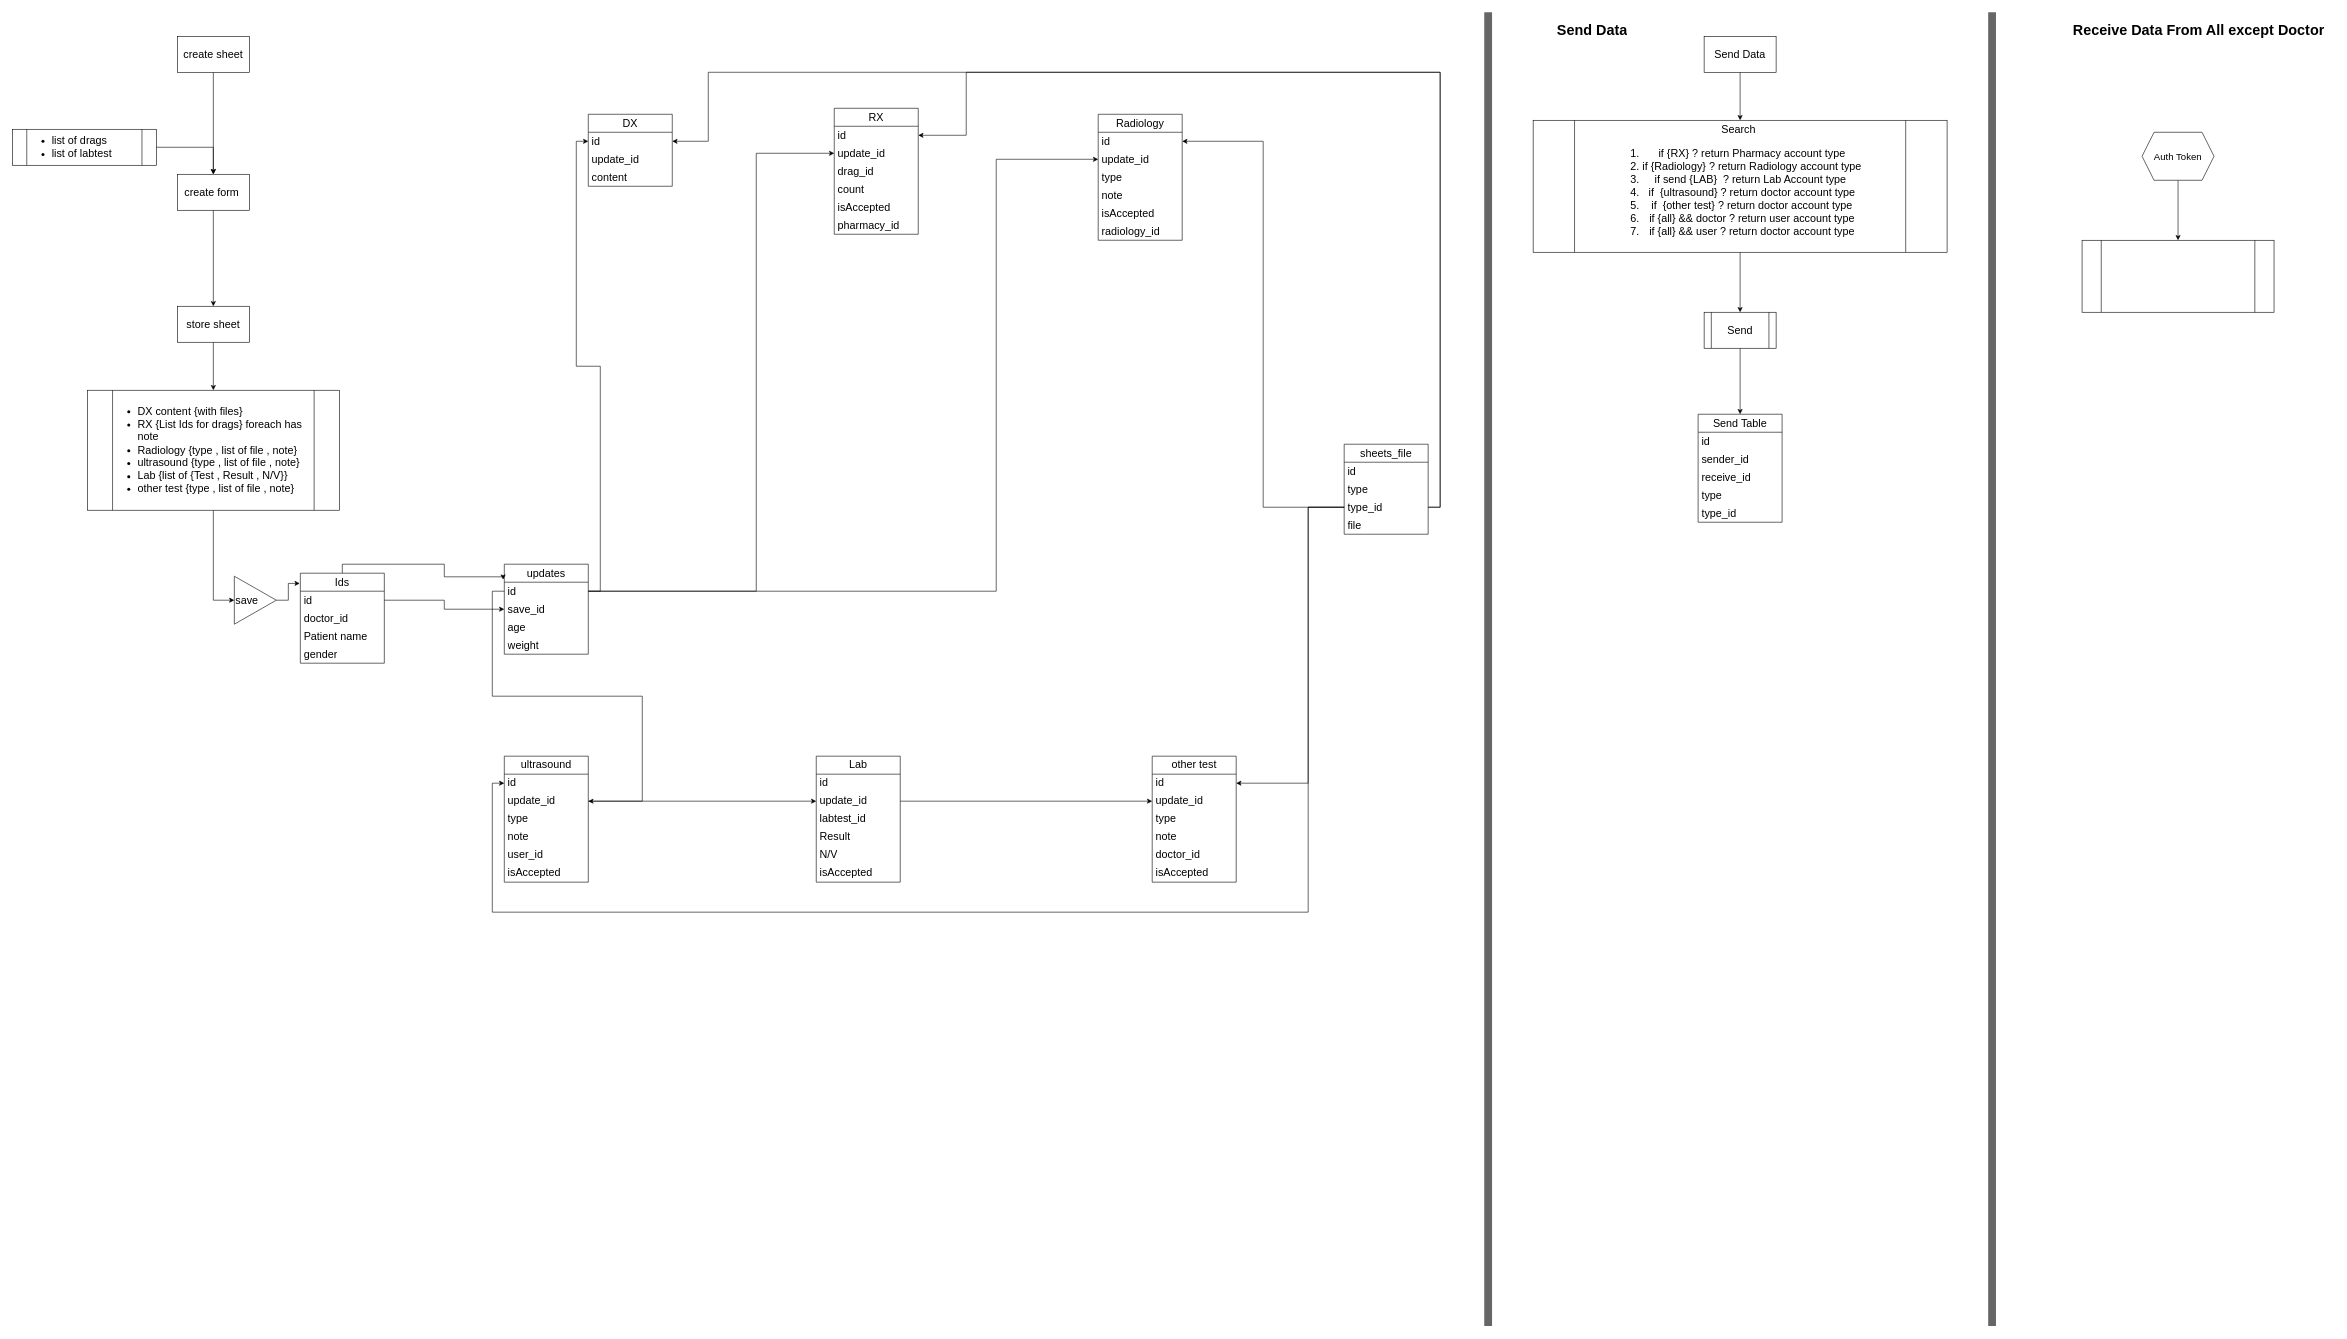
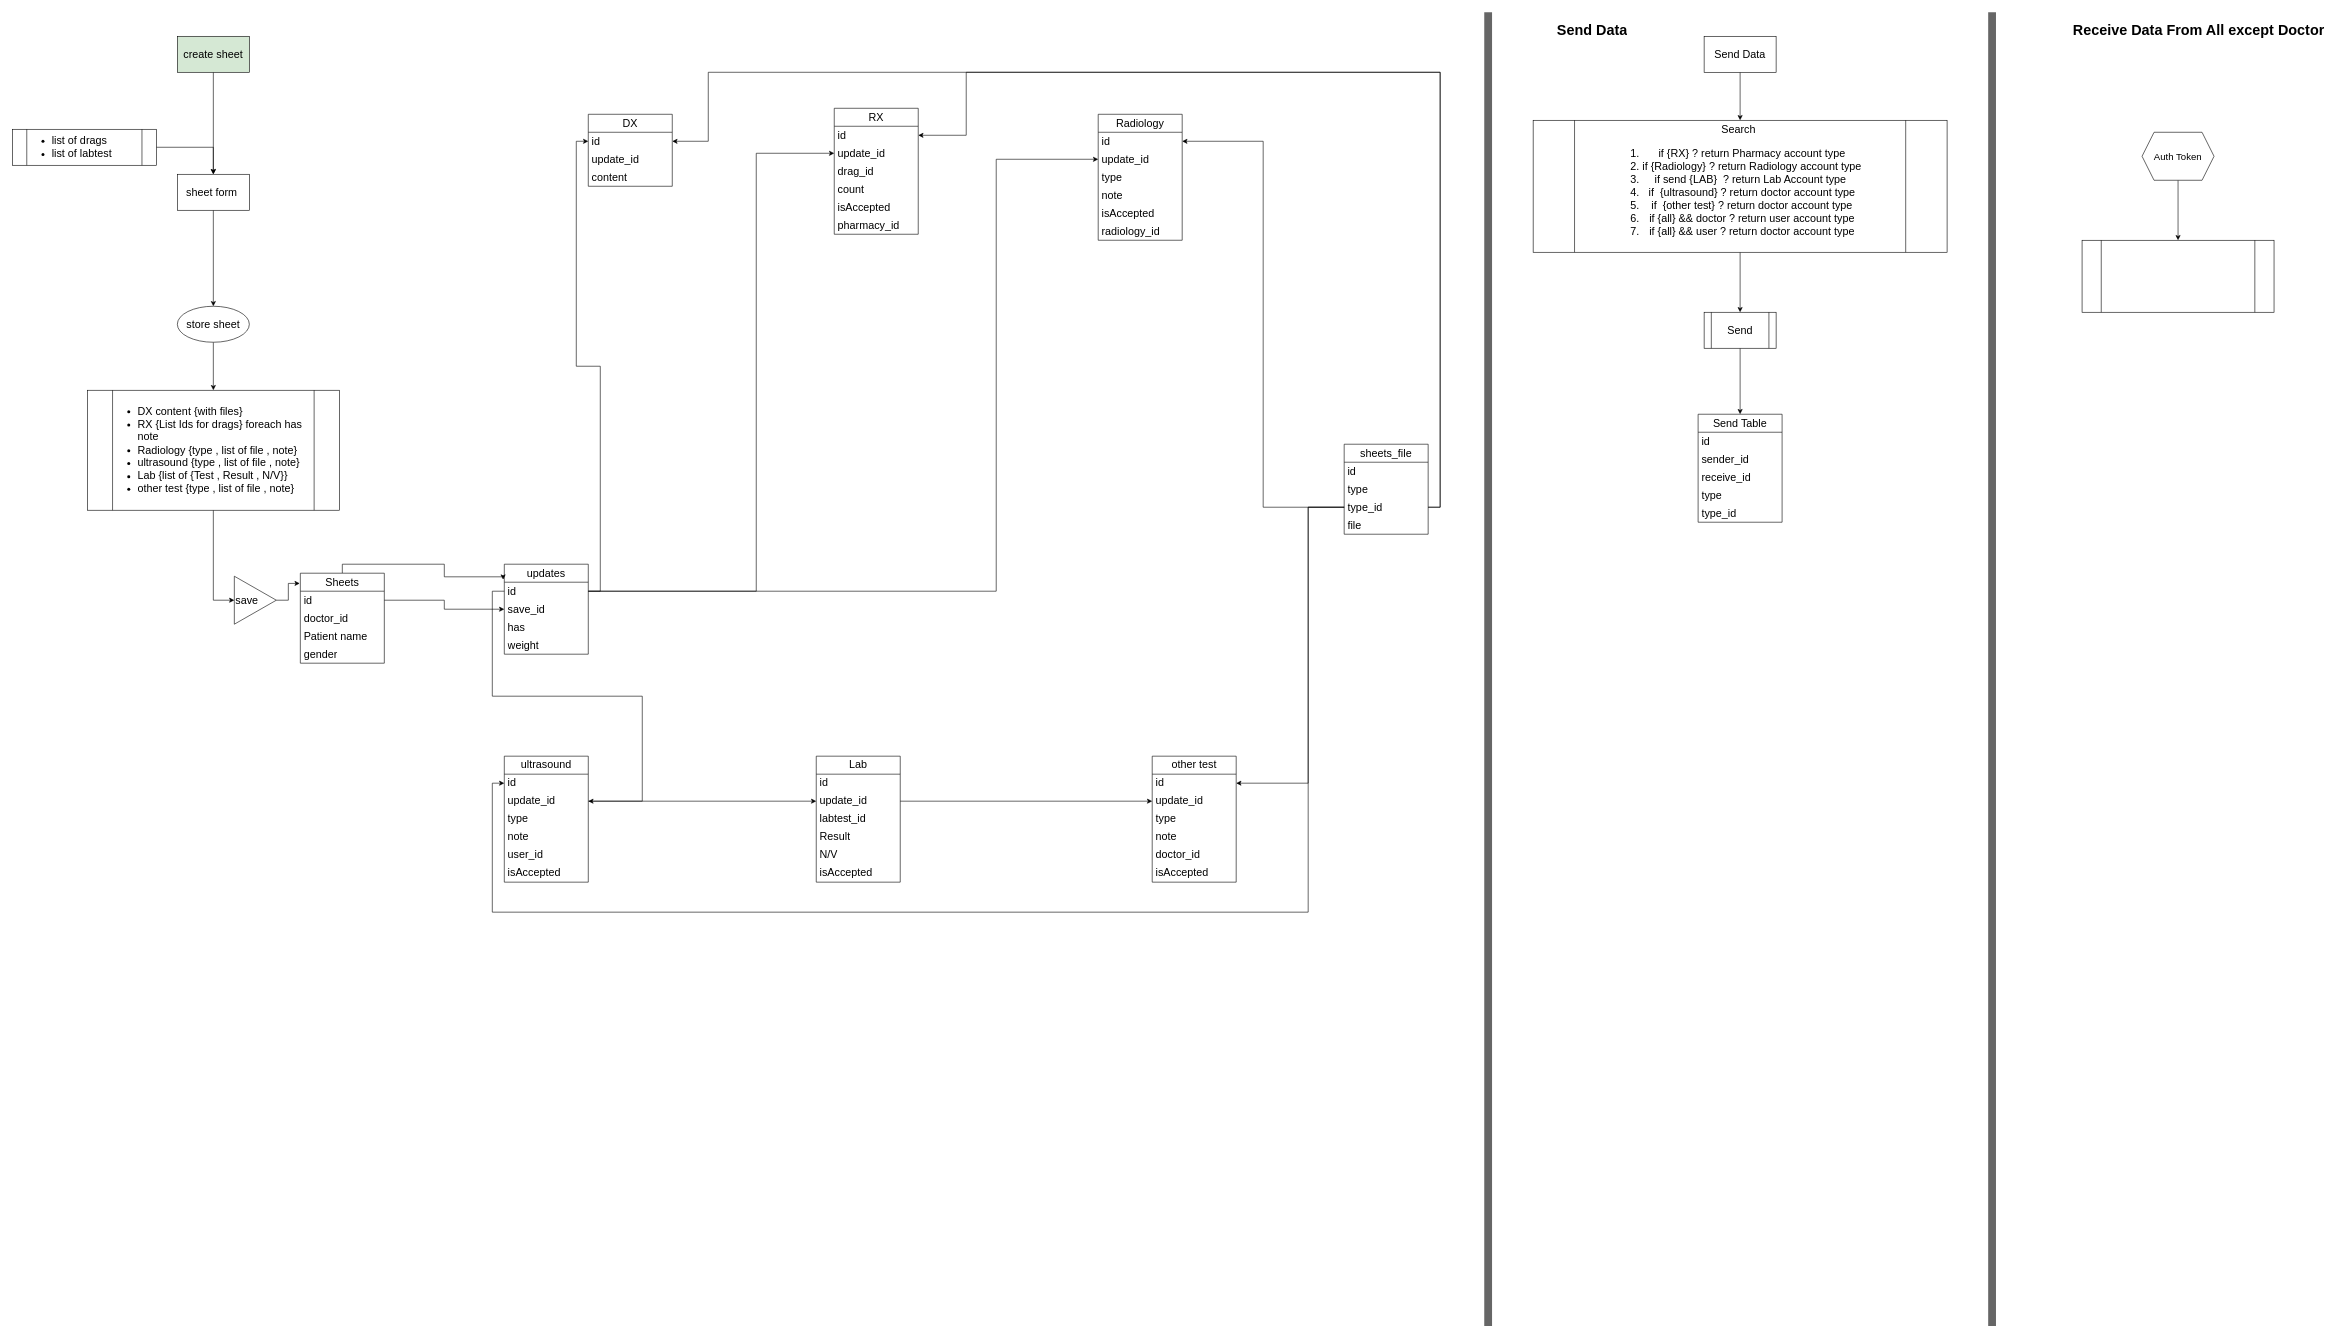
(213, 54) -> (213, 54)
(213, 192) -> (213, 192)
(213, 324) -> (213, 324)
(342, 582) -> (342, 582)
(517, 627) -> (517, 627)
